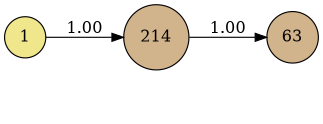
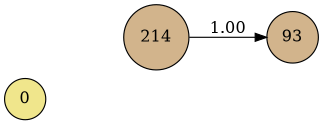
(25, 37) -> none
(293, 37) -> (293, 37)
none -> (25, 99)
